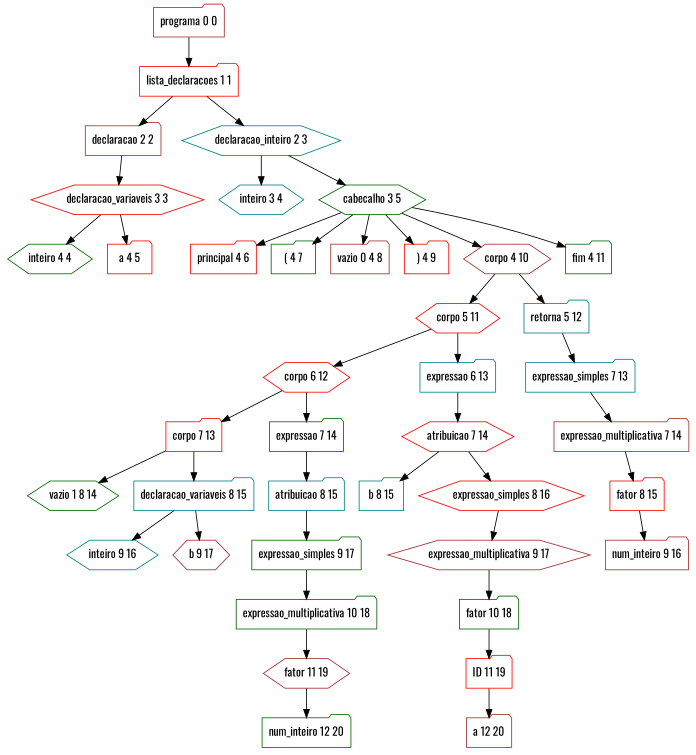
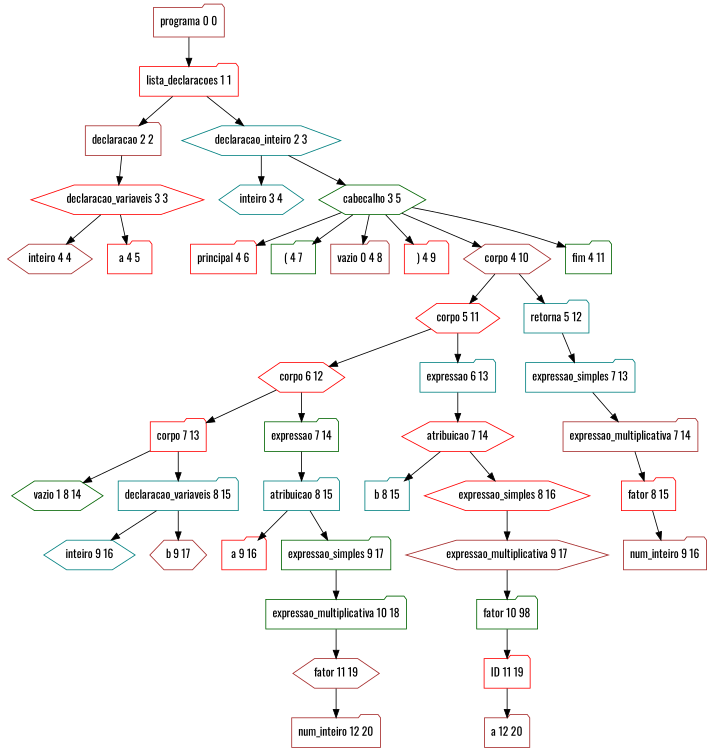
(50, 259) -> (50, 259)
none -> (244, 555)
(489, 614) -> (507, 614)
(307, 733) -> (336, 733)
